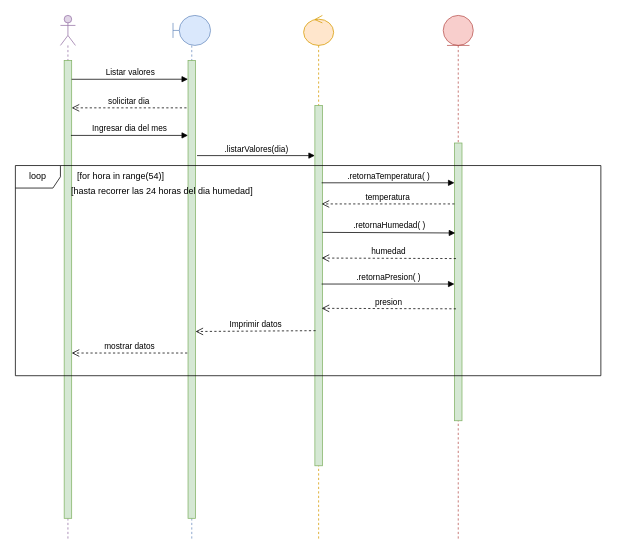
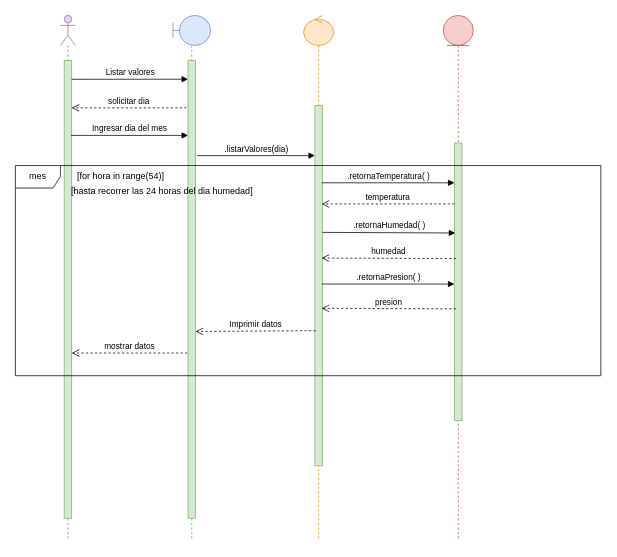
(38, 177) -> (38, 177)
